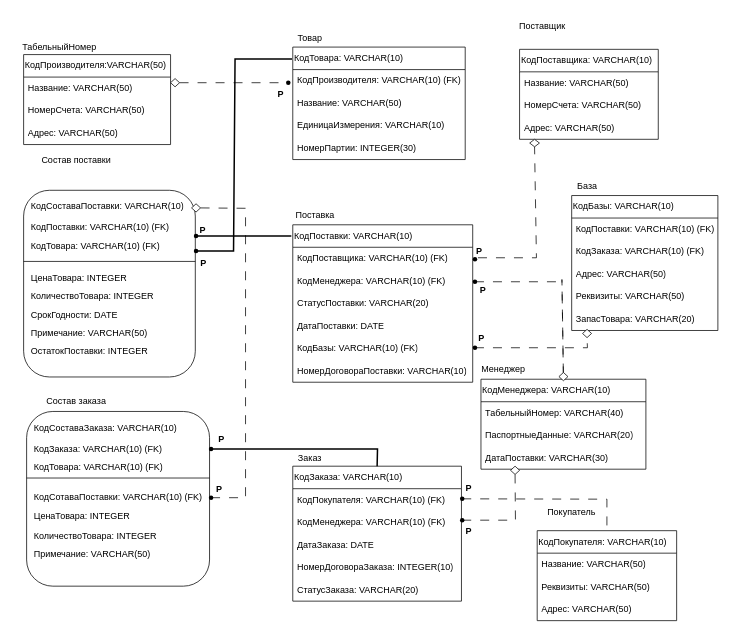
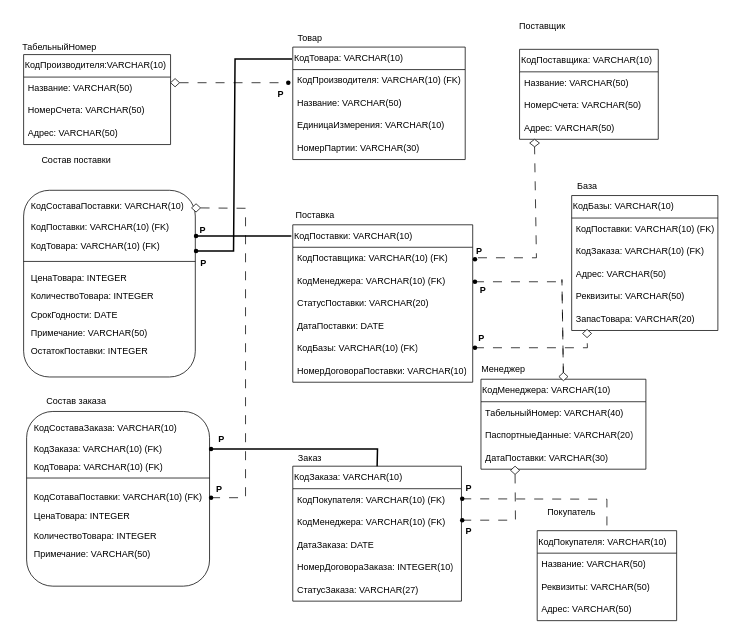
(95, 66) -> (95, 66)
(356, 148) -> (356, 148)
(358, 590) -> (358, 590)
